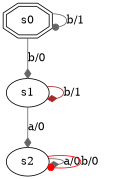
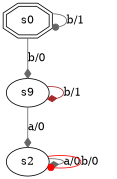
(28, 93) -> (28, 93)
